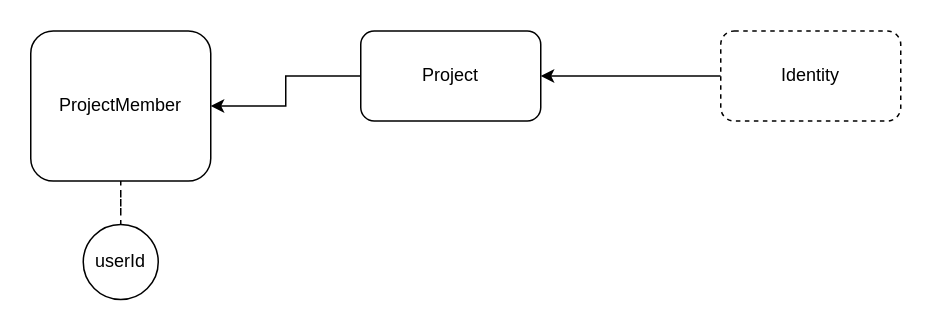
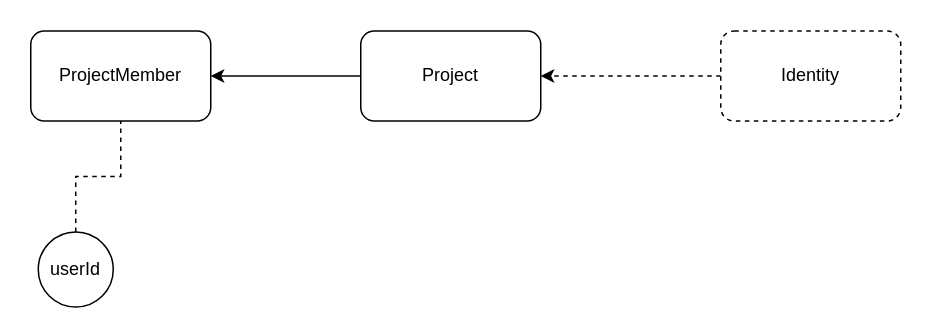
(634, 76) -> (634, 76)
(121, 106) -> (121, 76)
(121, 262) -> (76, 269)
